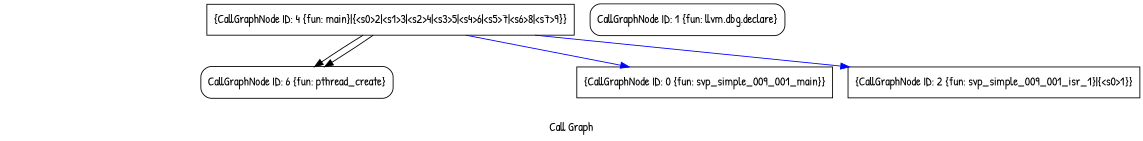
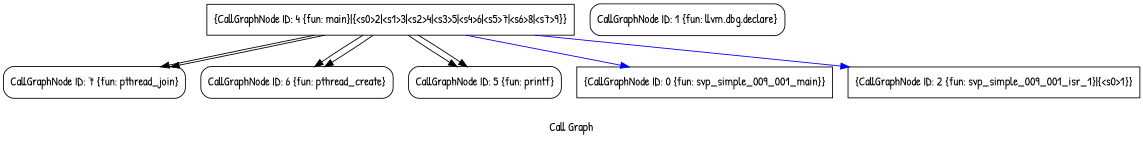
none -> (94, 82)
none -> (485, 82)
